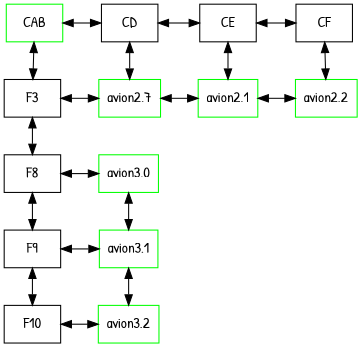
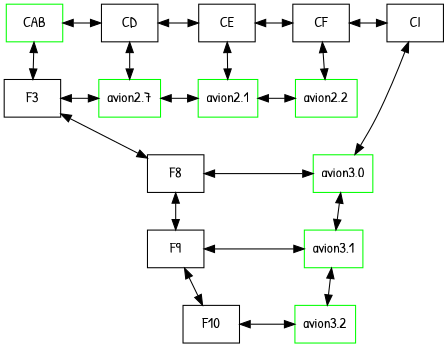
none -> (415, 23)
